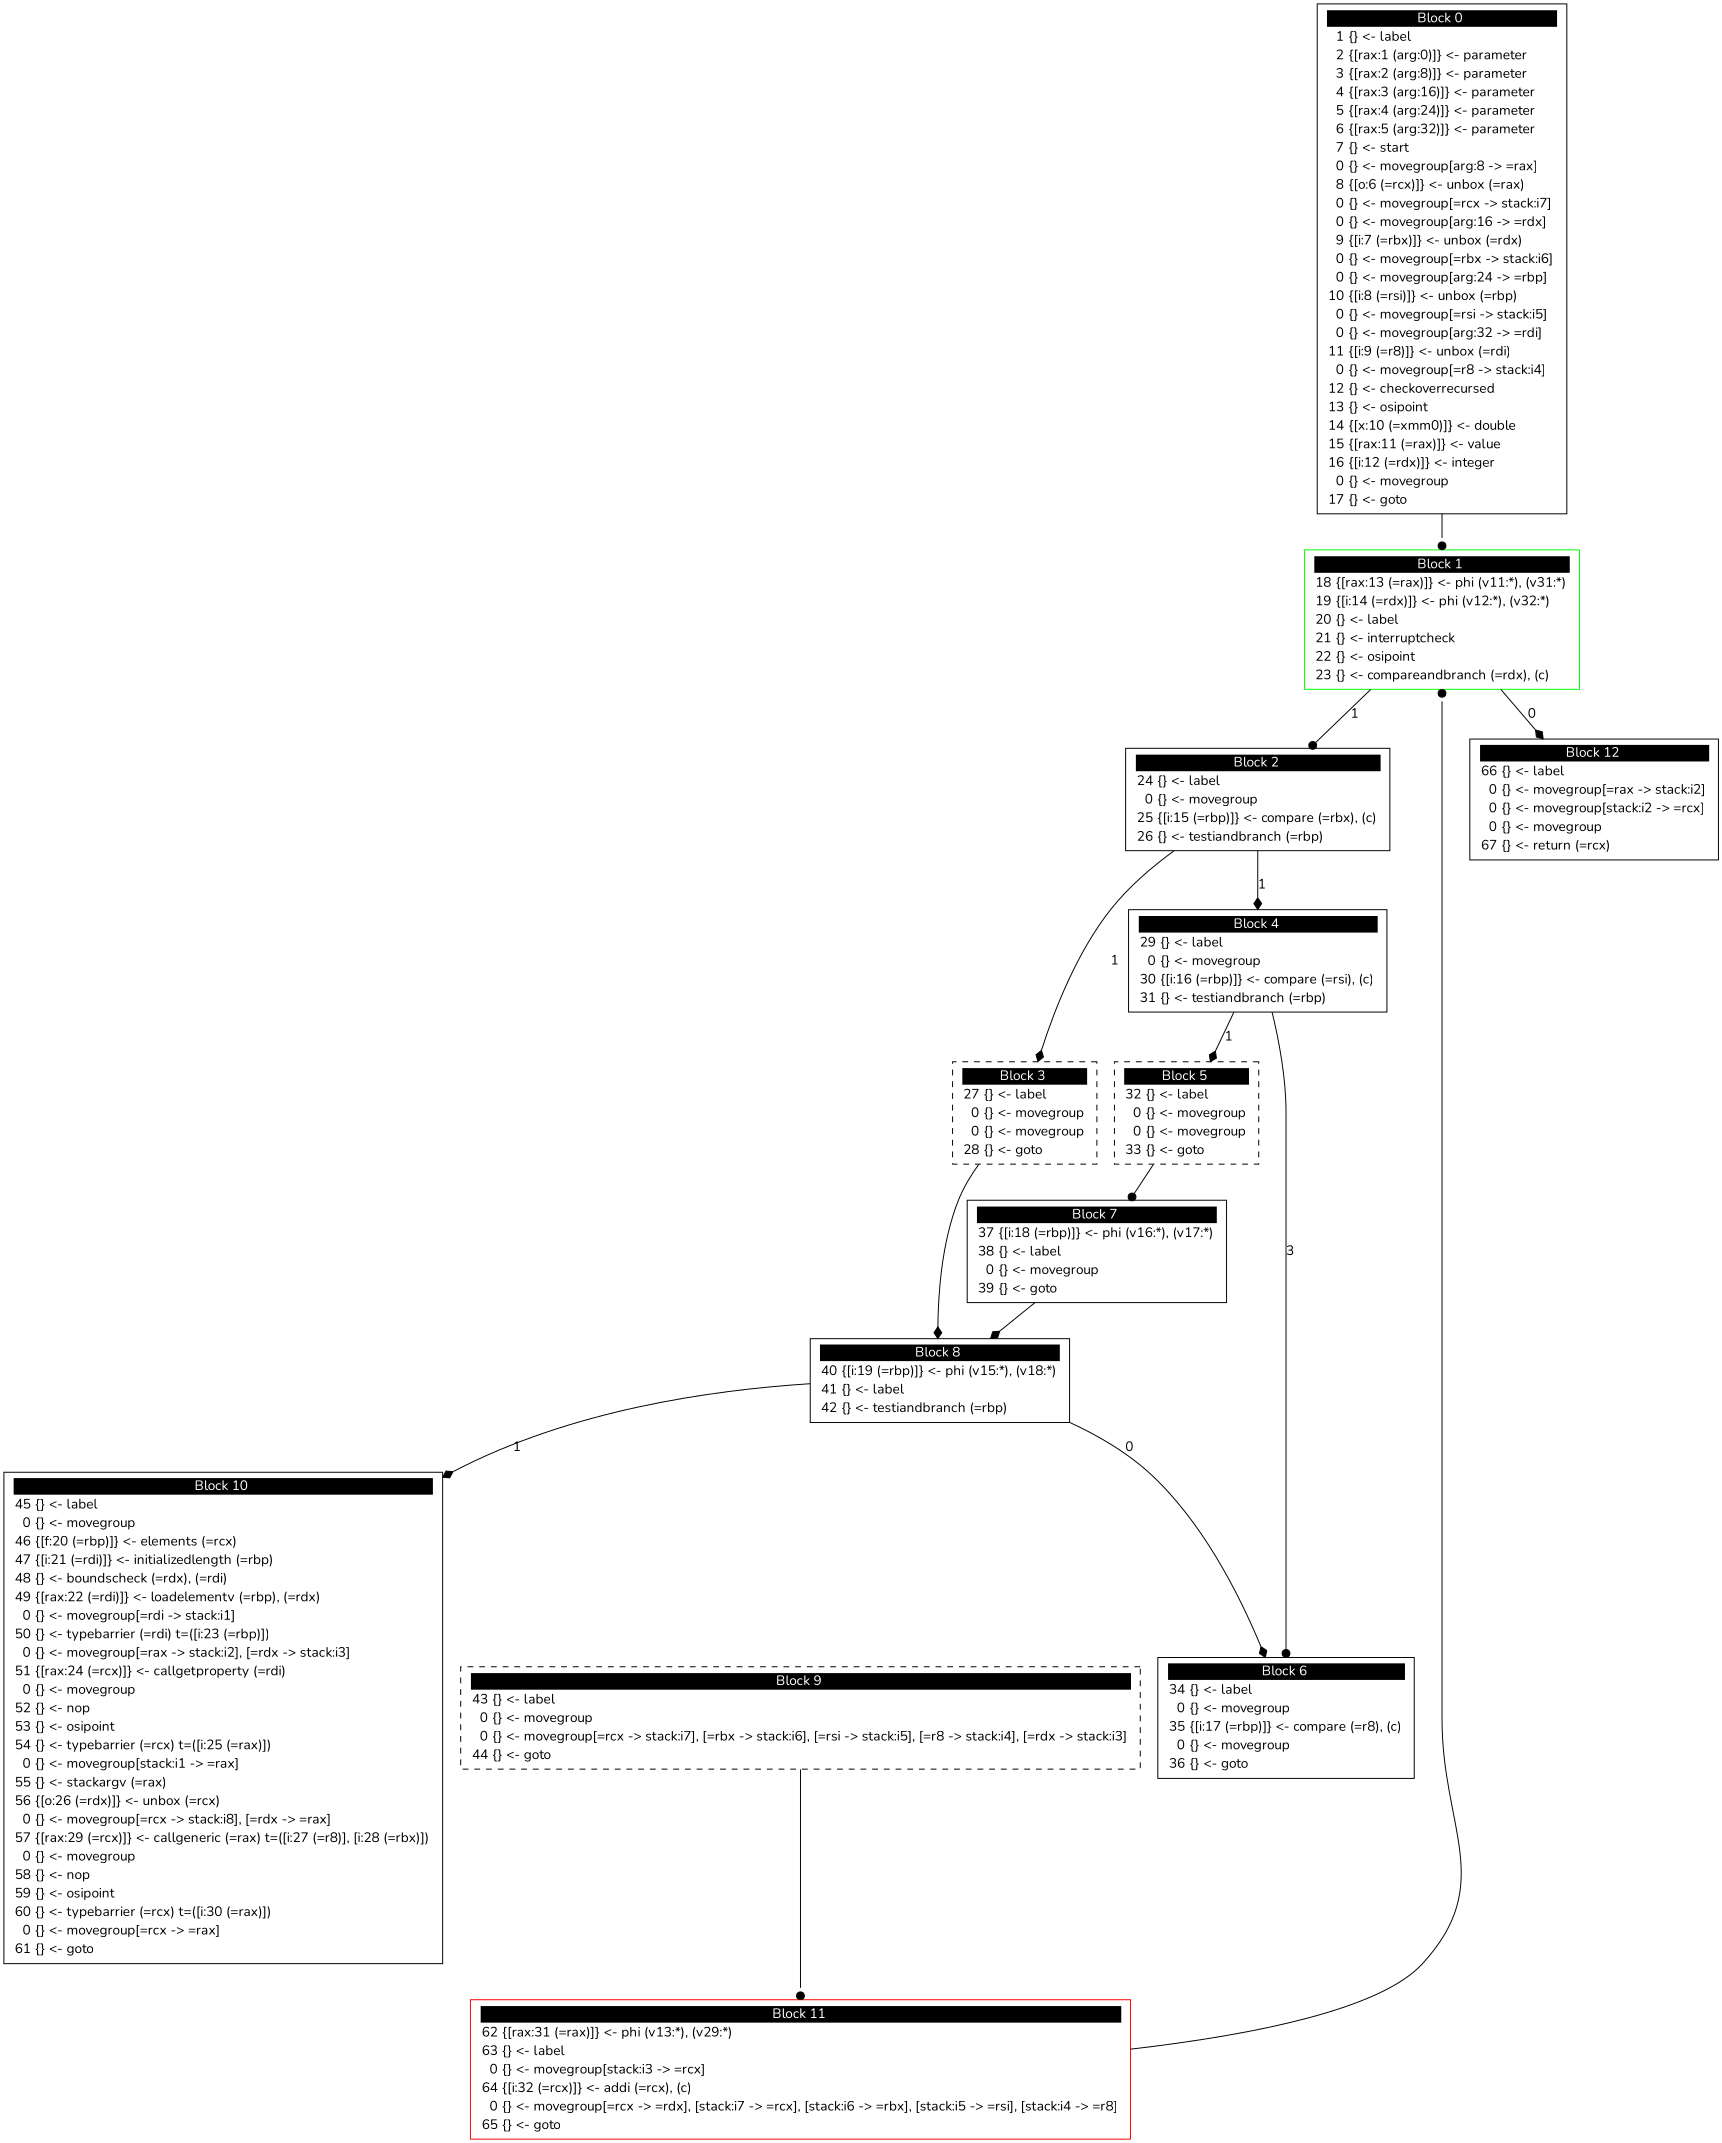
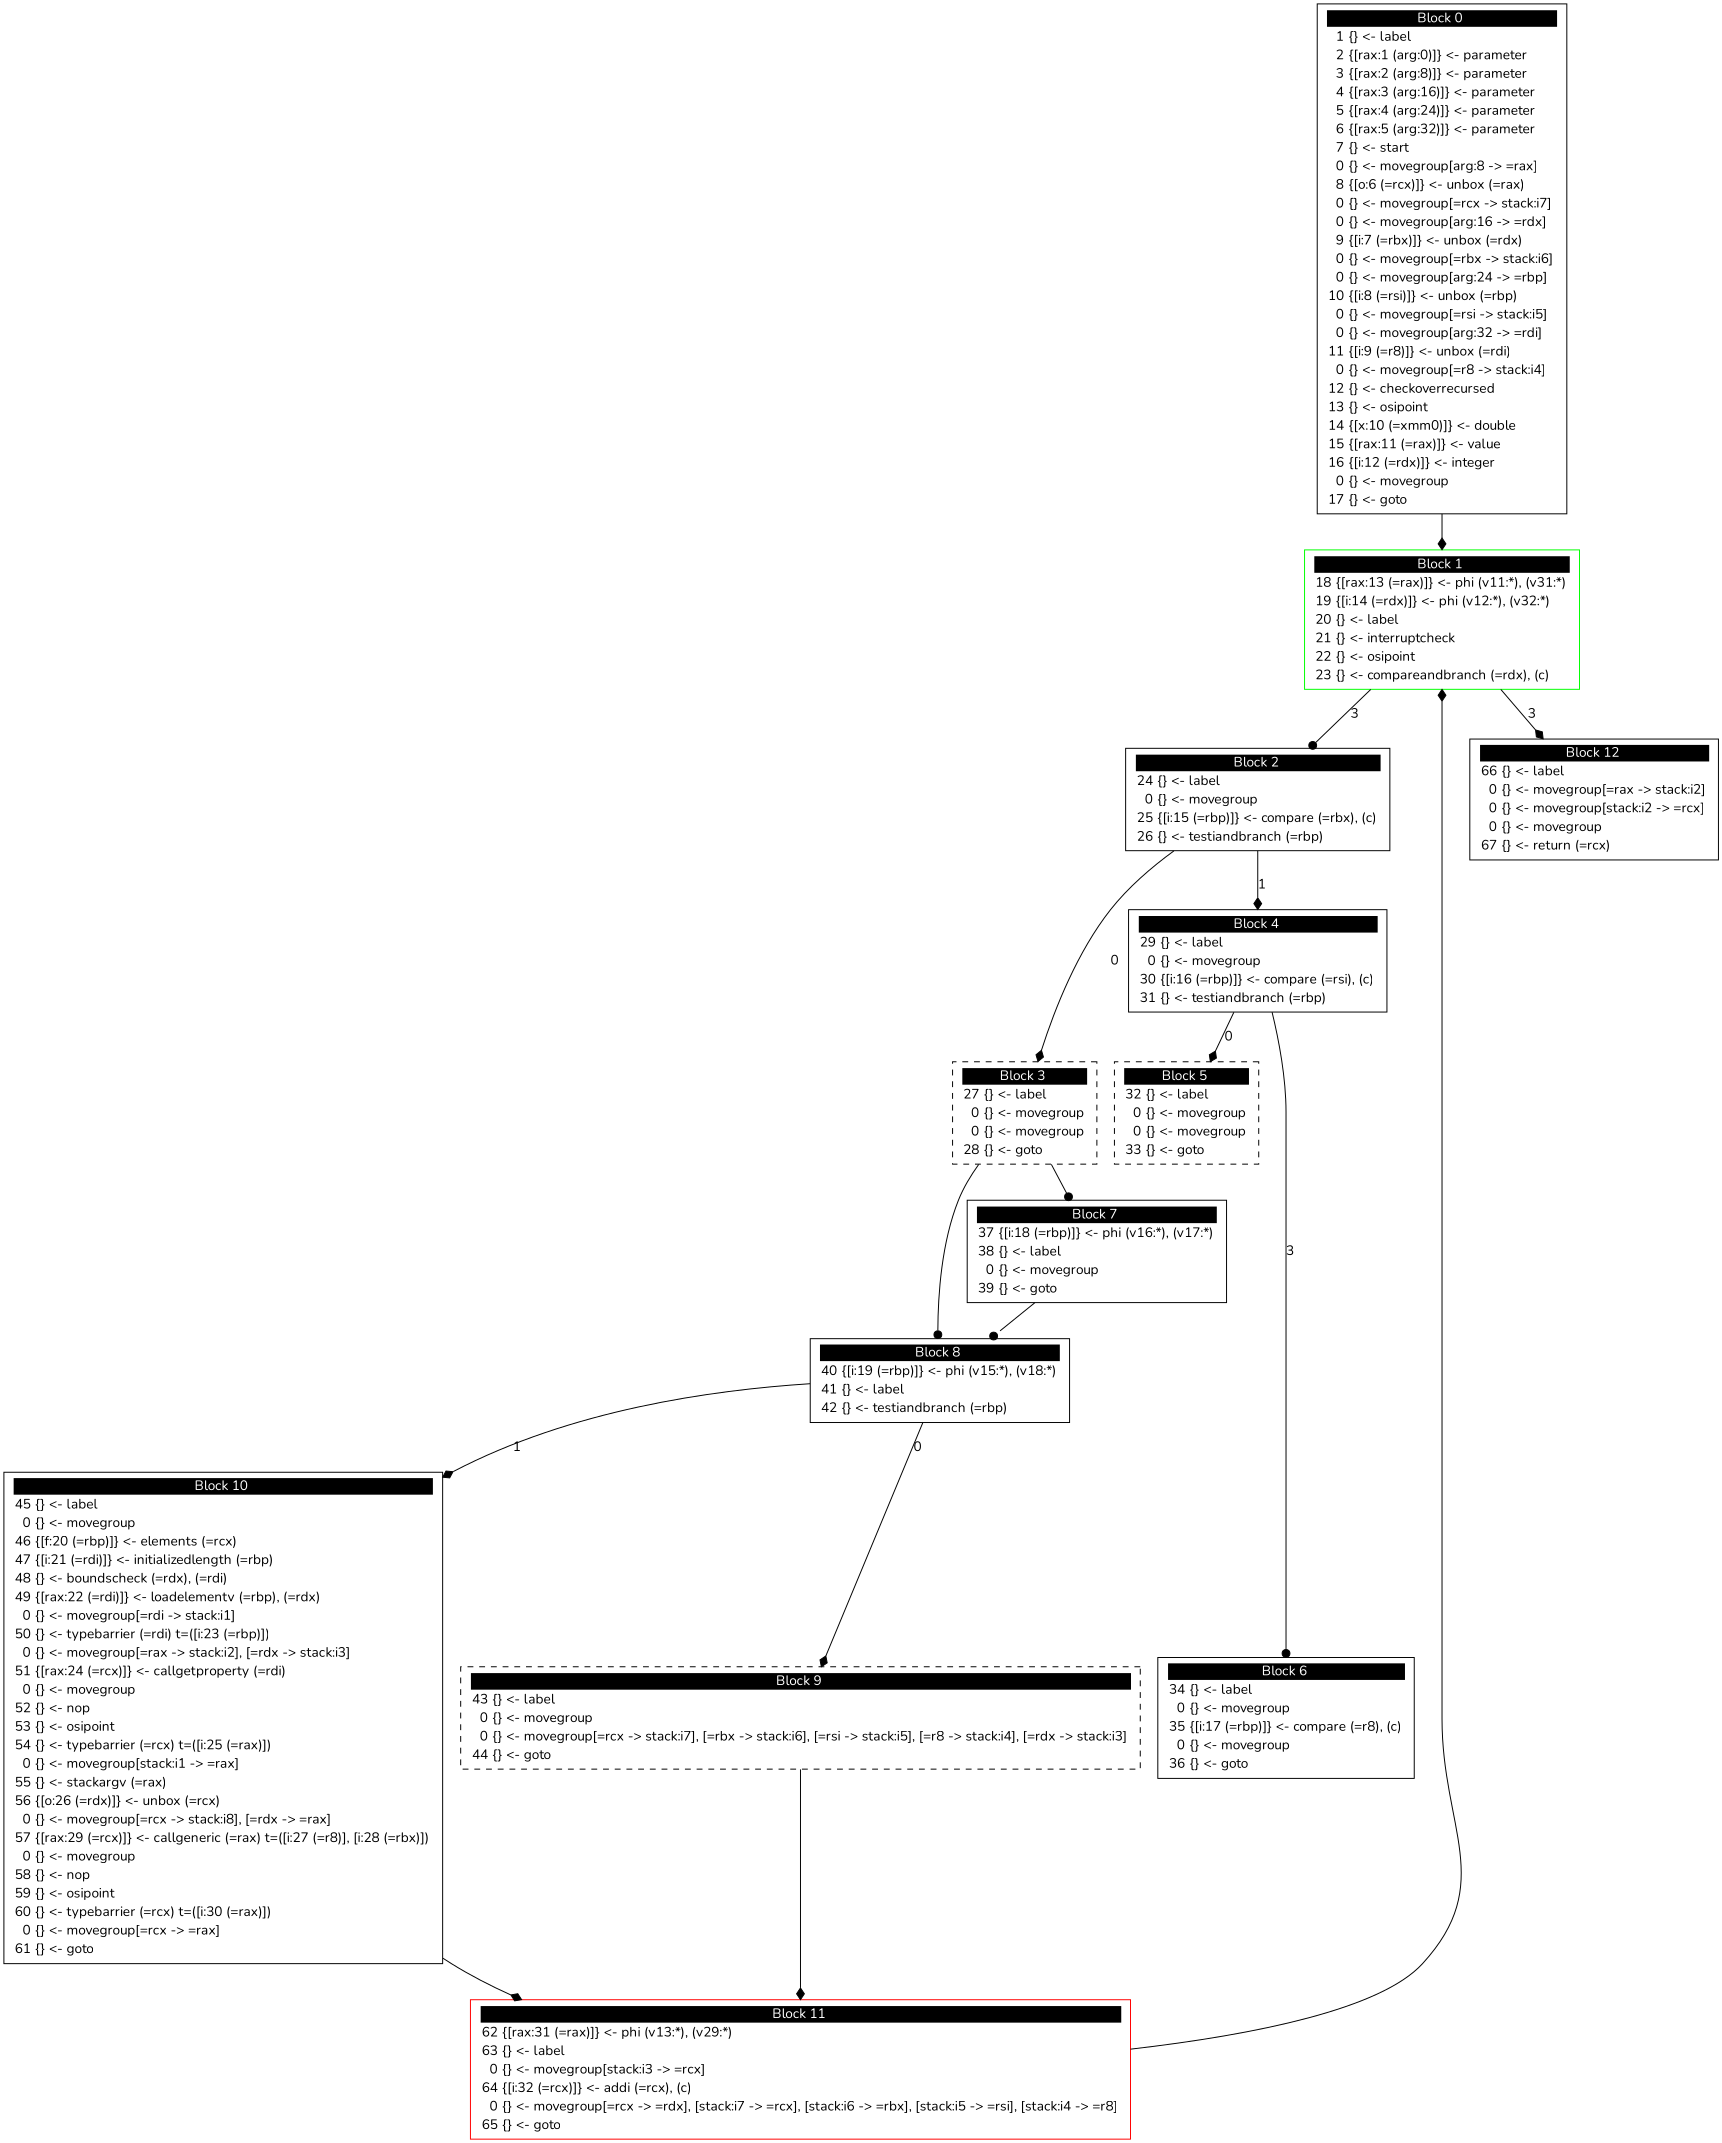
(1442, 526) -> (1442, 526)
(1355, 714) -> (1355, 714)
(1532, 714) -> (1532, 714)
(1115, 961) -> (1115, 961)
(1229, 1037) -> (1229, 1037)
(1144, 1179) -> (1059, 1179)
(946, 1244) -> (946, 1244)
(1017, 1317) -> (1017, 1317)
(1442, 1493) -> (1442, 1493)
(1187, 1515) -> (874, 1539)
(800, 1879) -> (800, 1879)
none -> (476, 1978)
